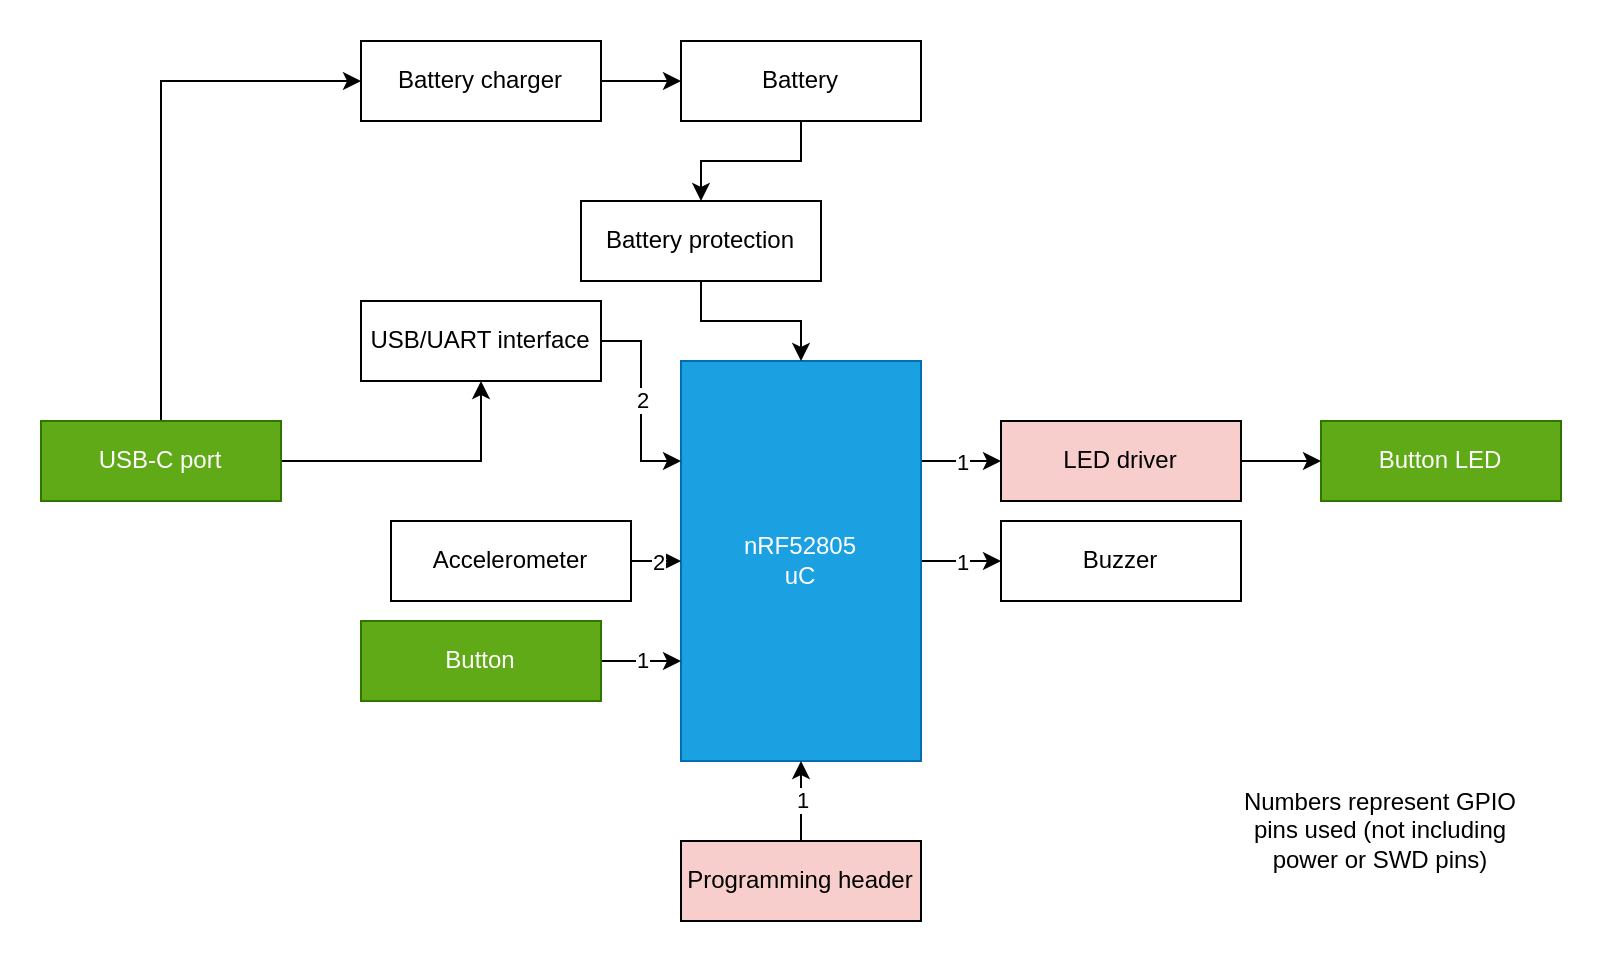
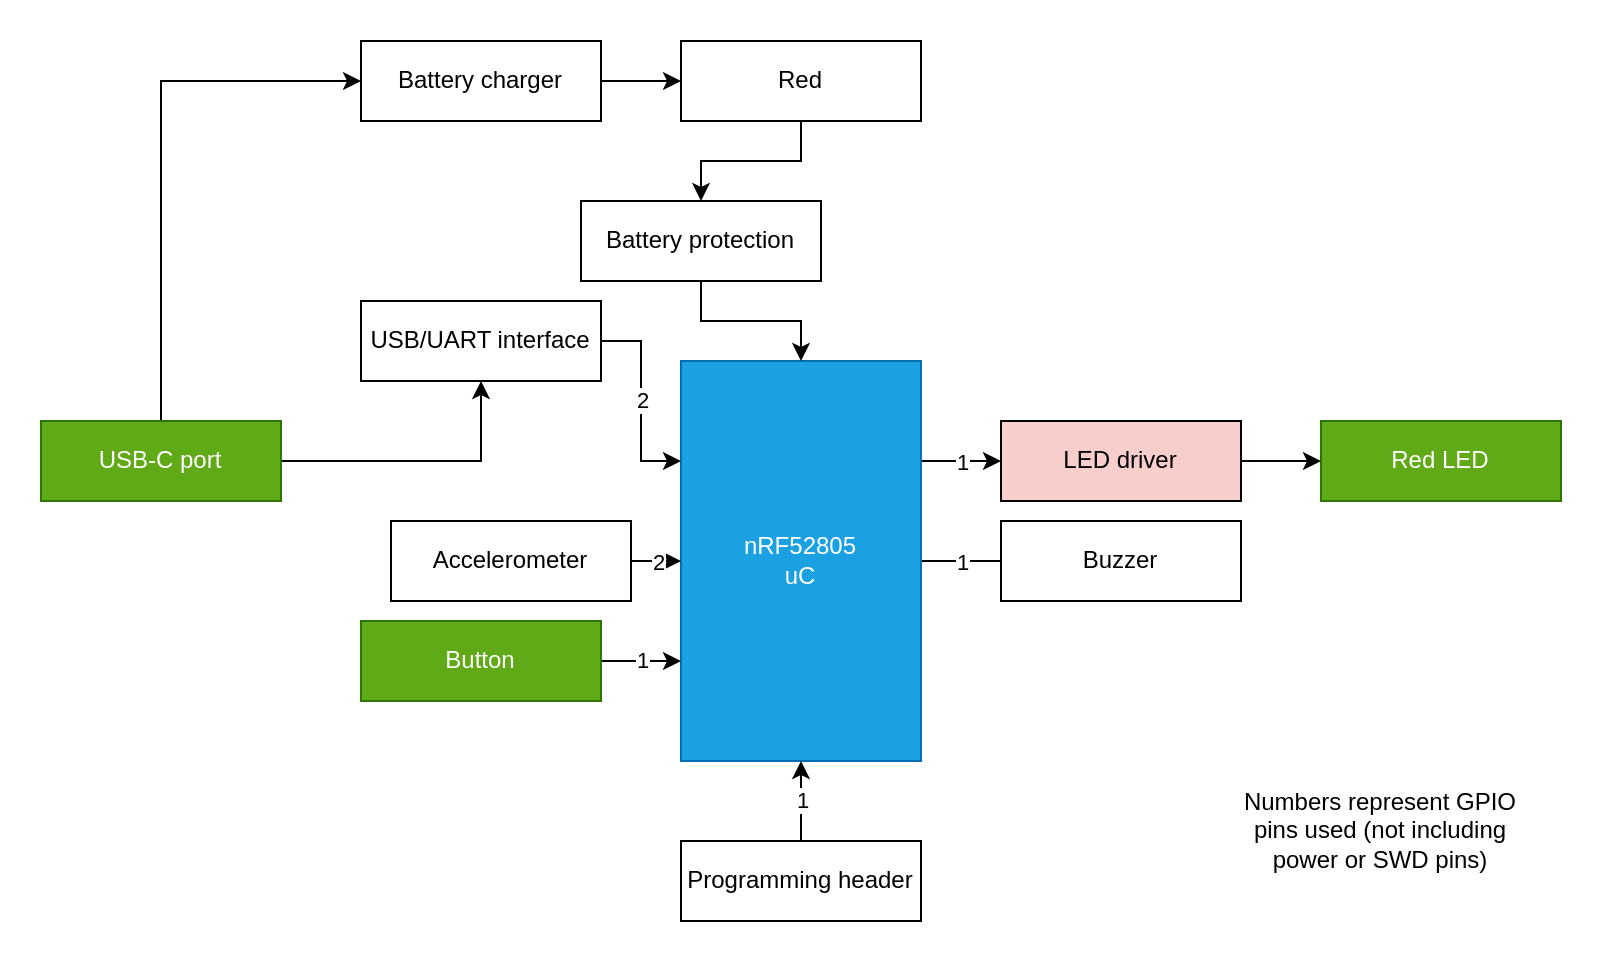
(801, 81) -> (801, 81)
(1441, 461) -> (1441, 461)
(986, 561) -> (991, 561)
(801, 881) -> (801, 881)
